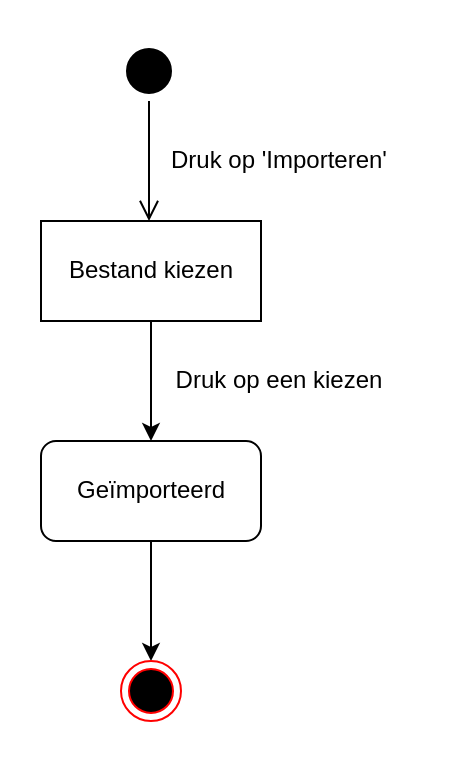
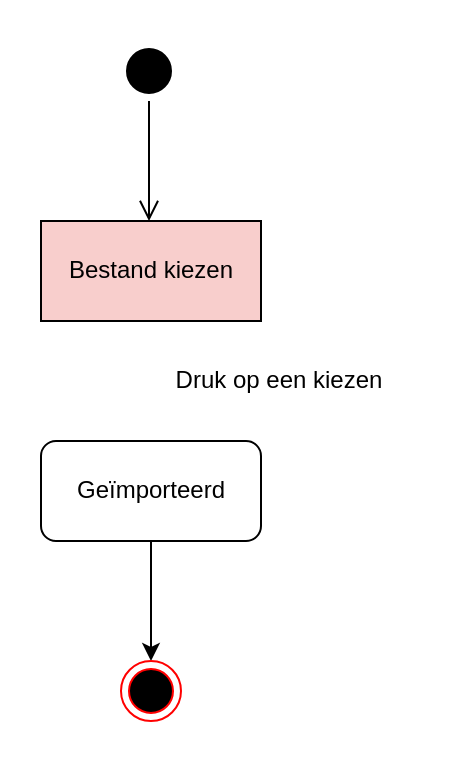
(279, 161) -> none
(151, 271) -> (151, 271)
(151, 374) -> none
